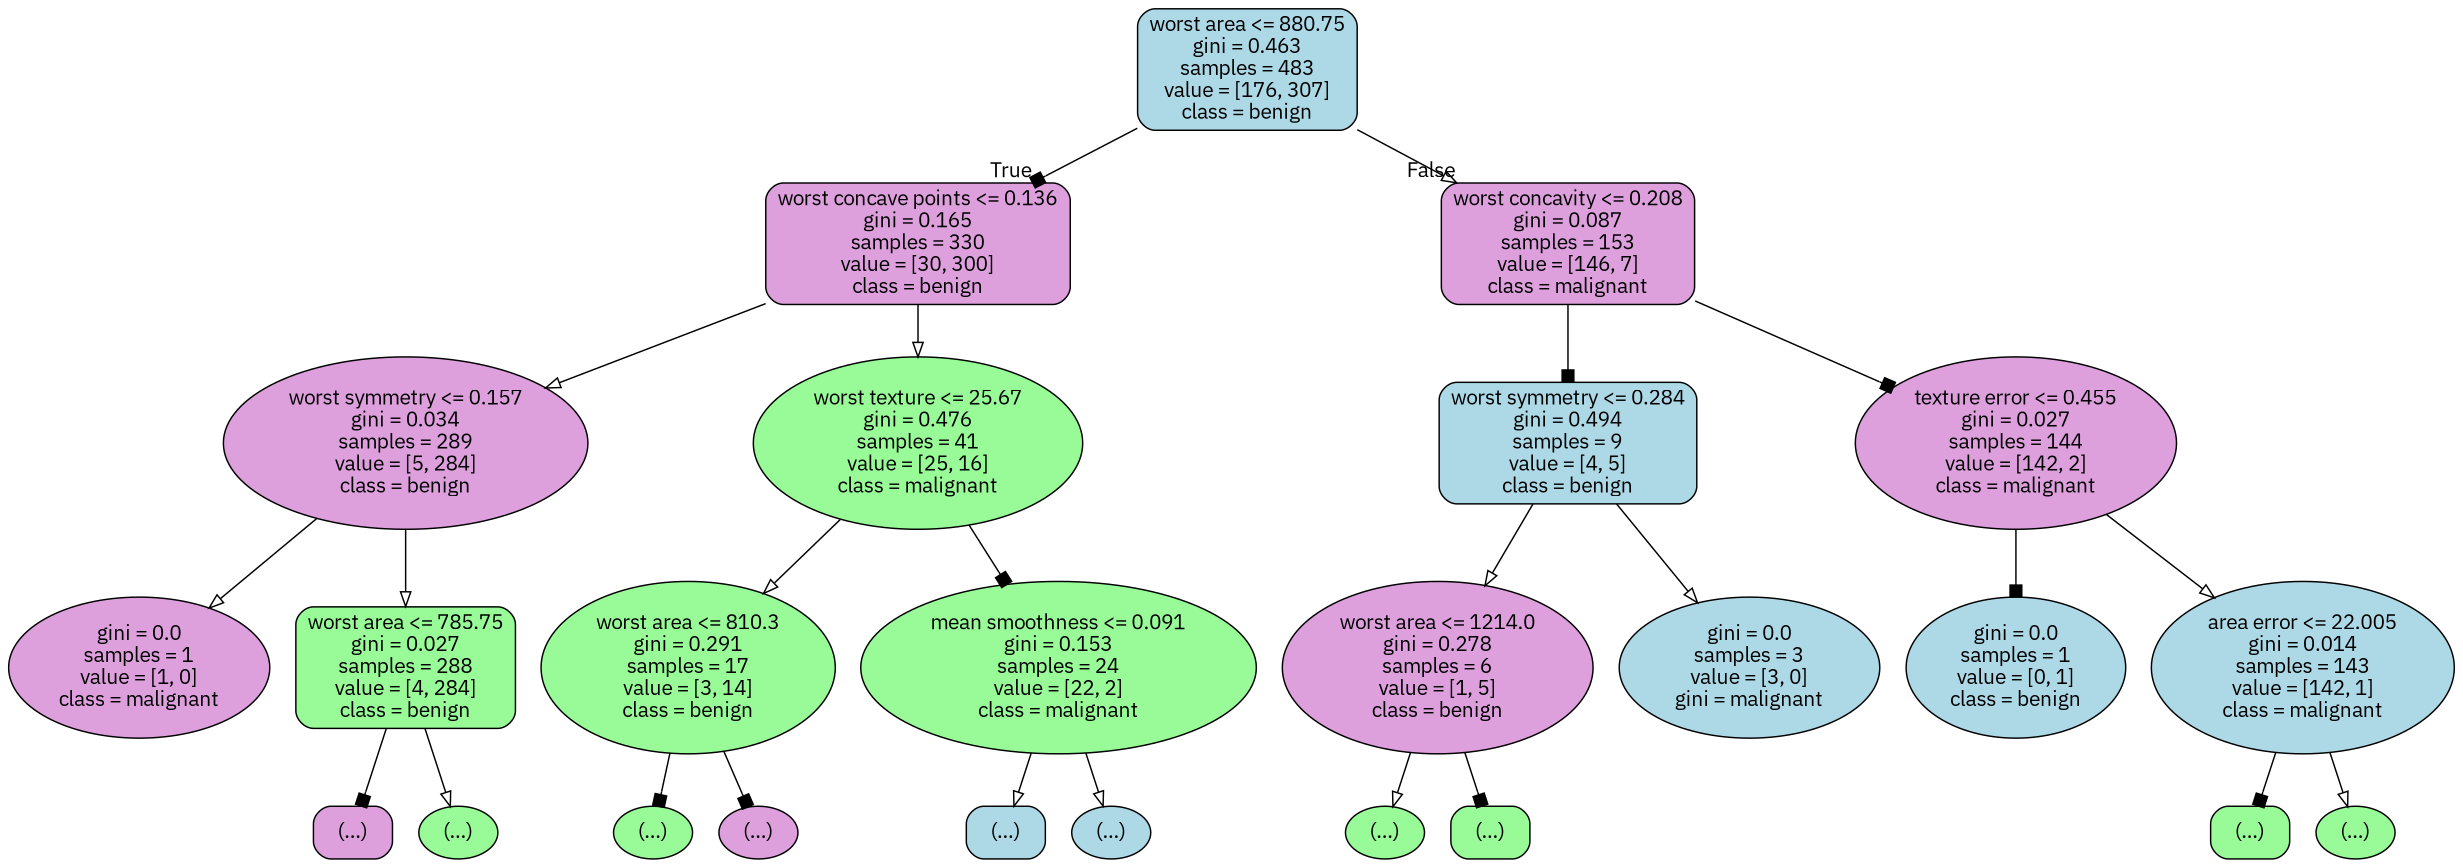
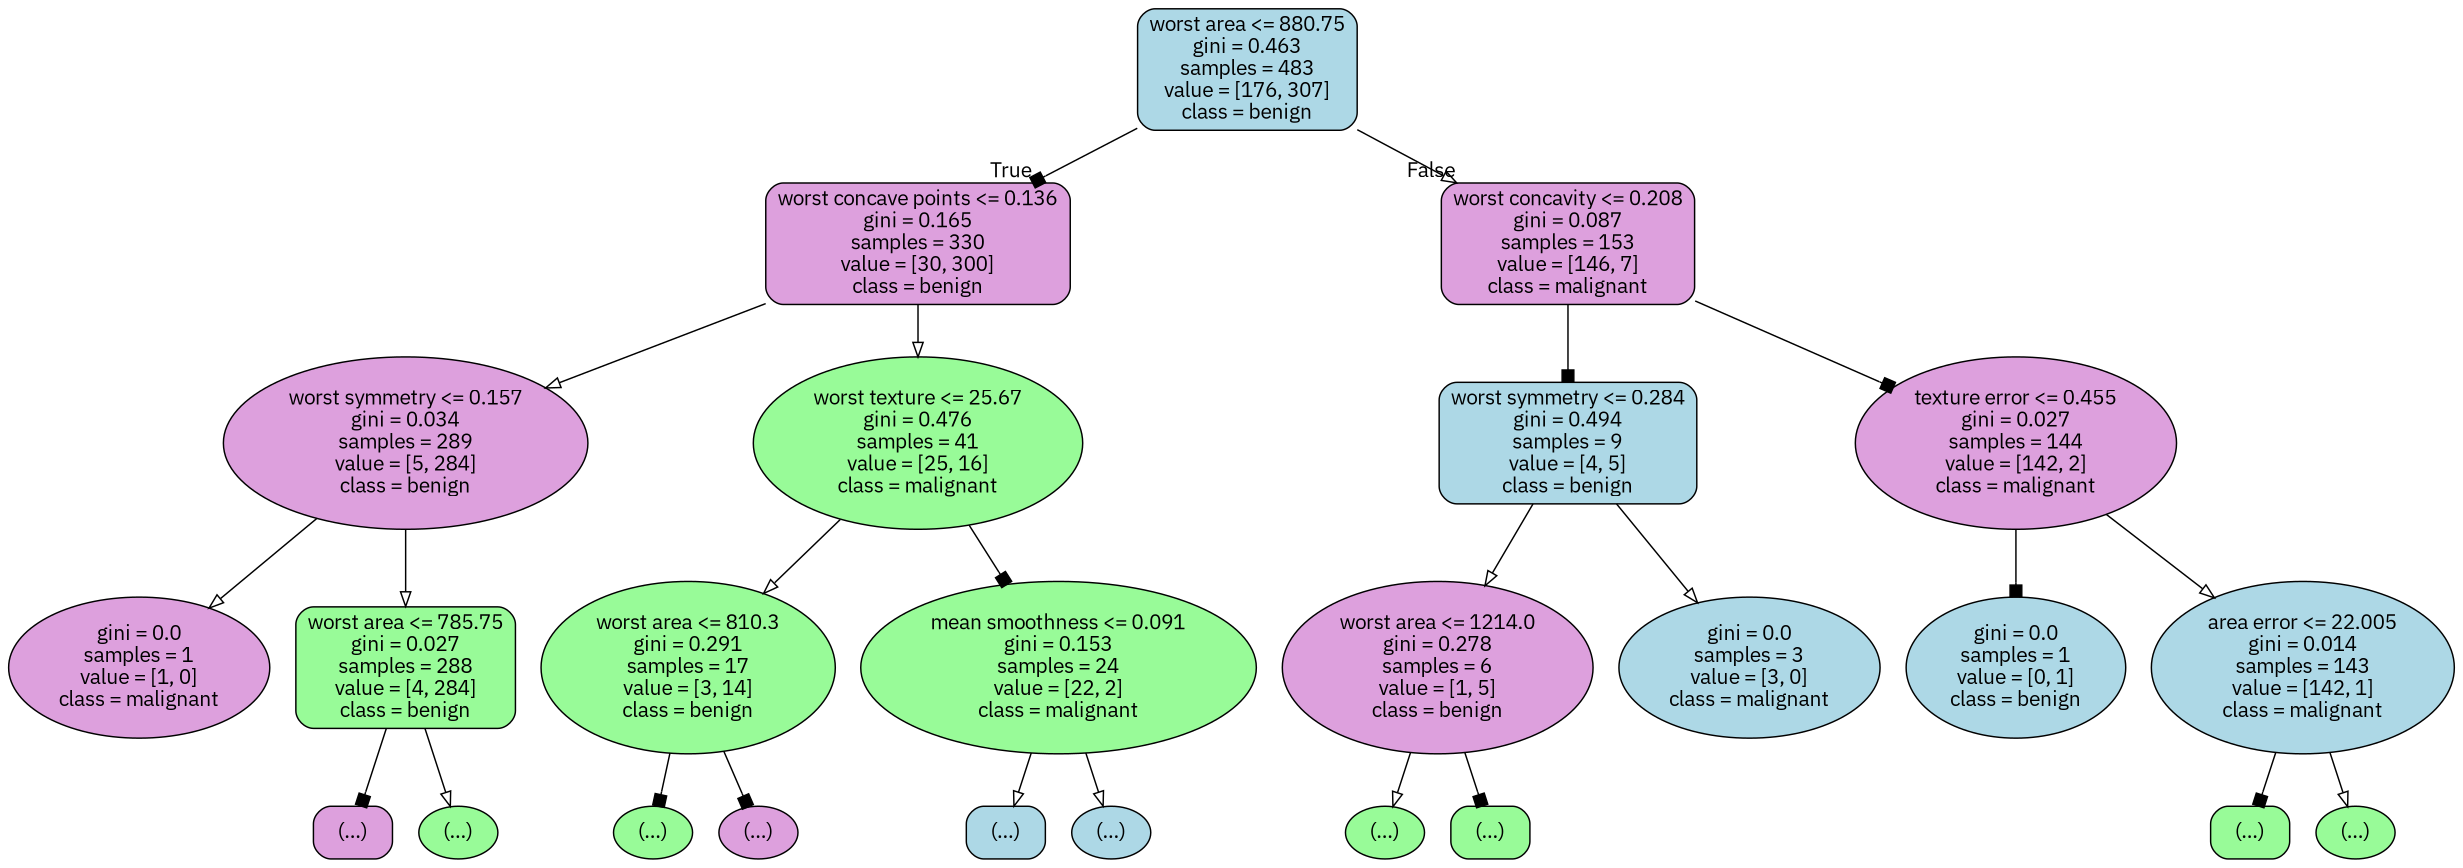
(1749, 668) -> (1749, 668)
